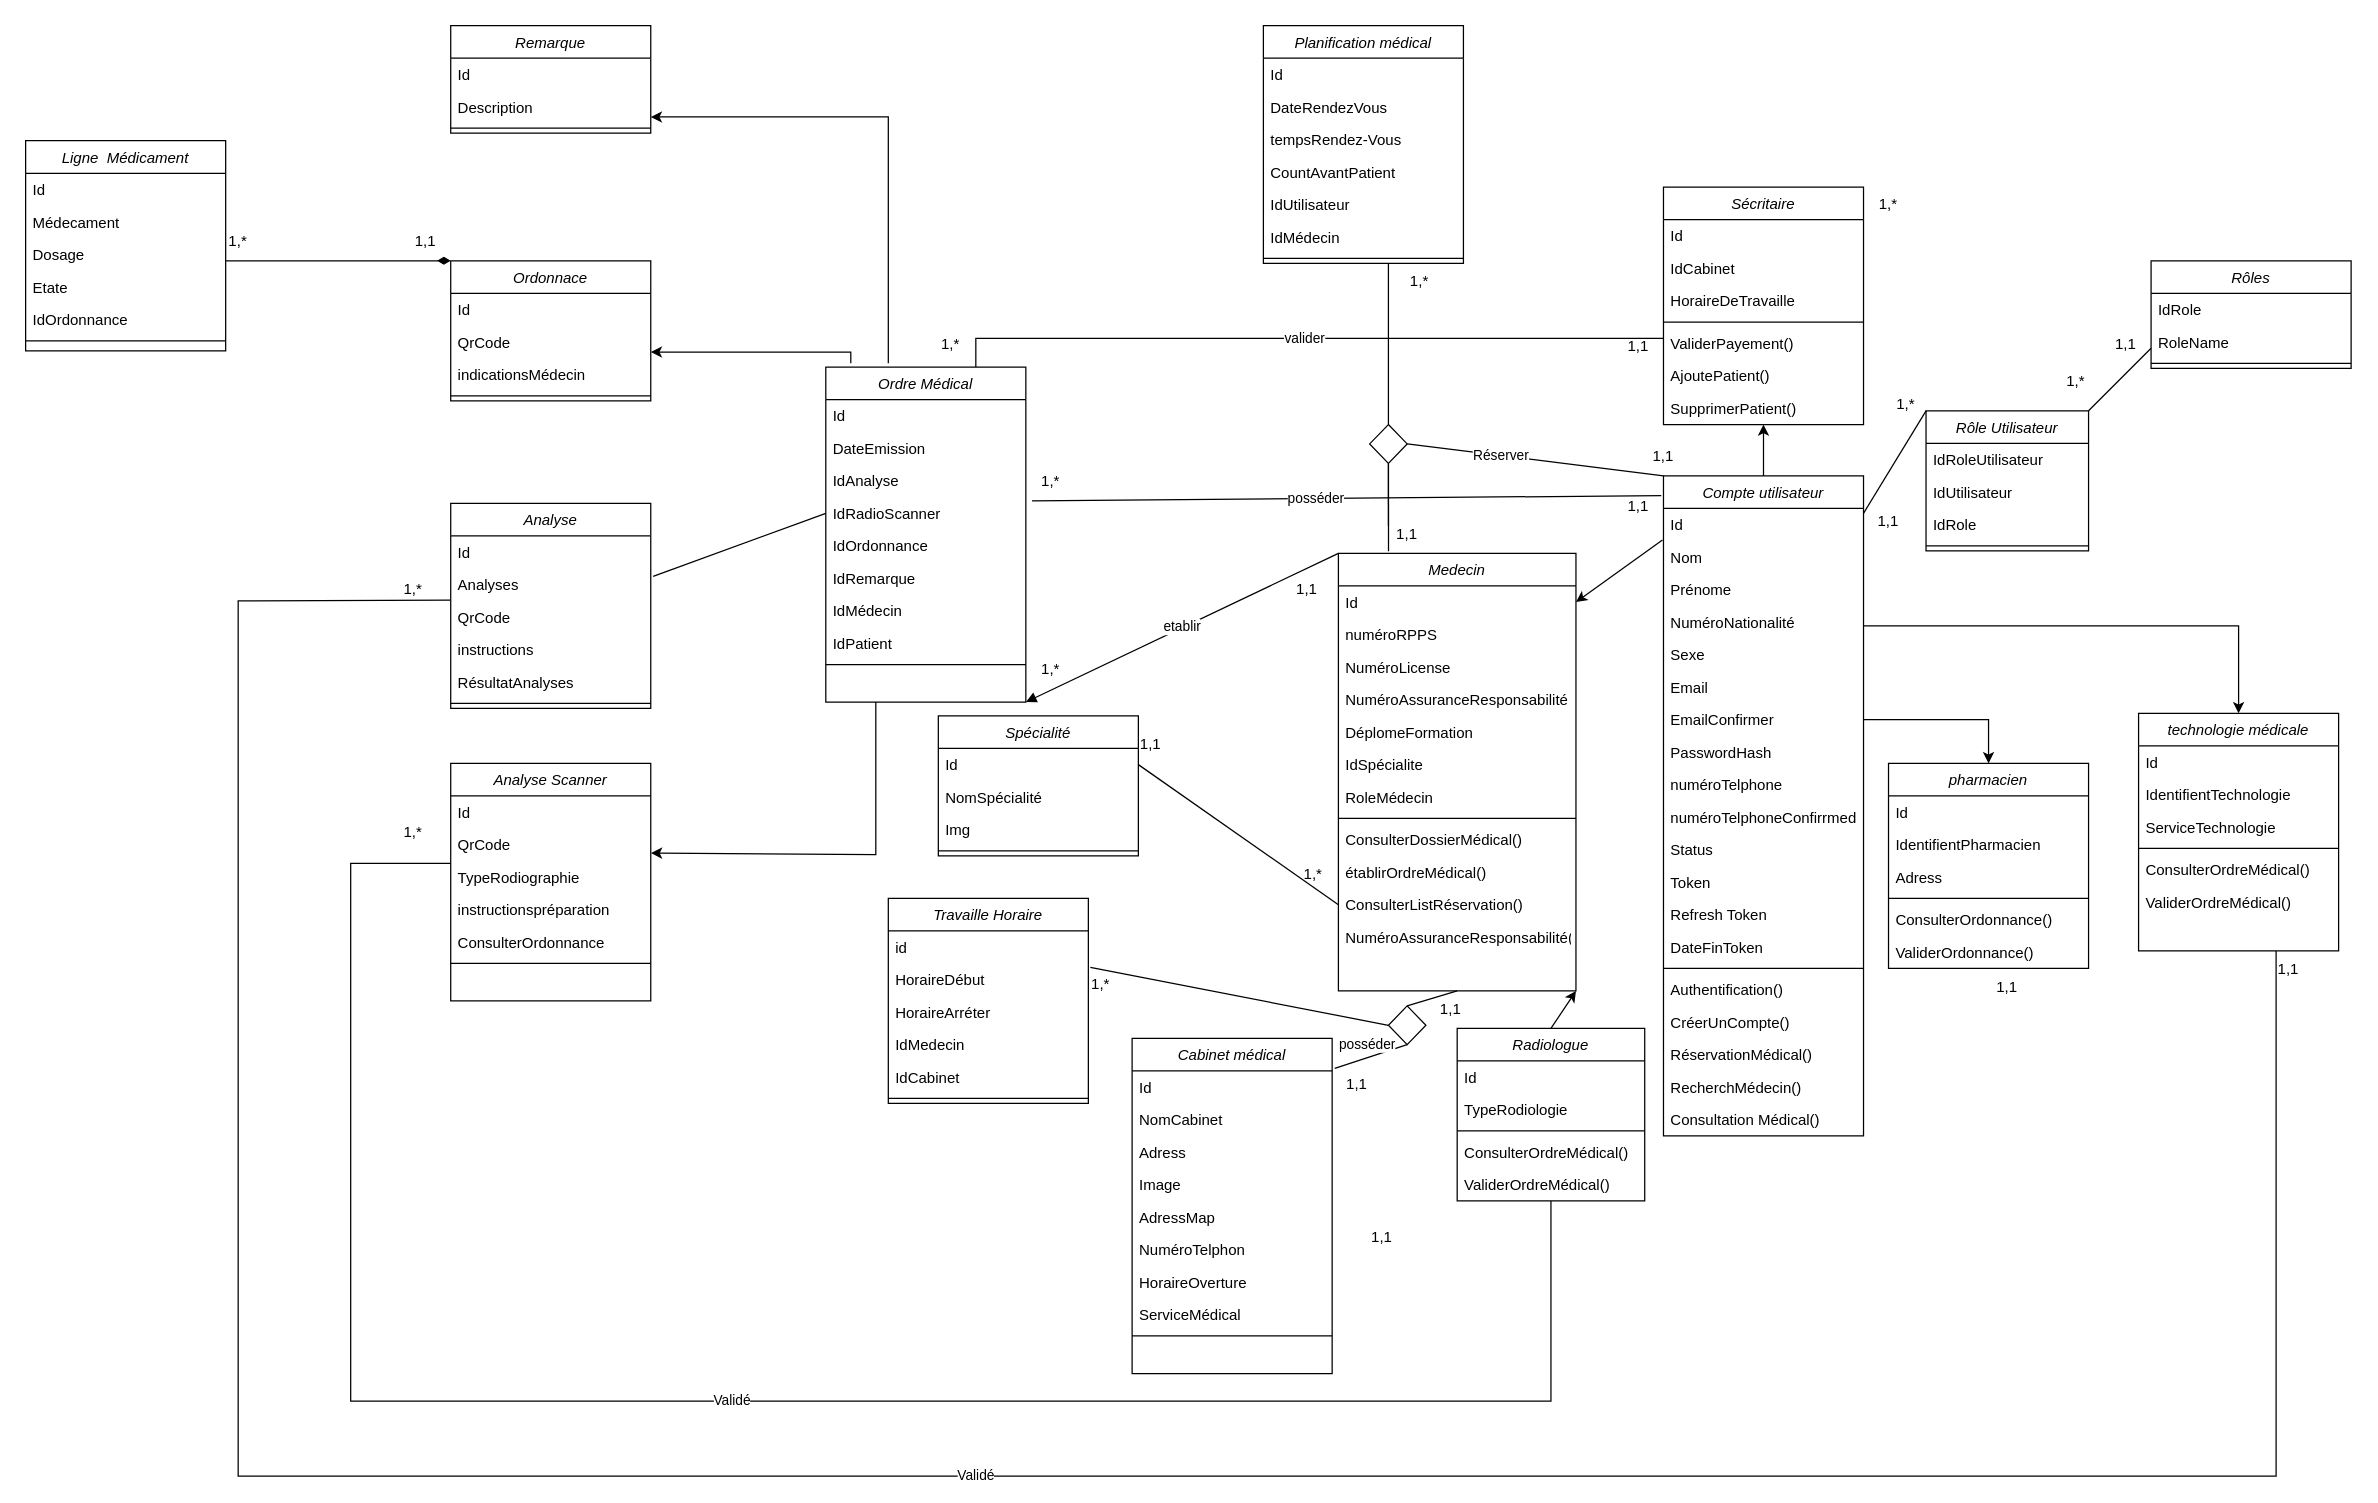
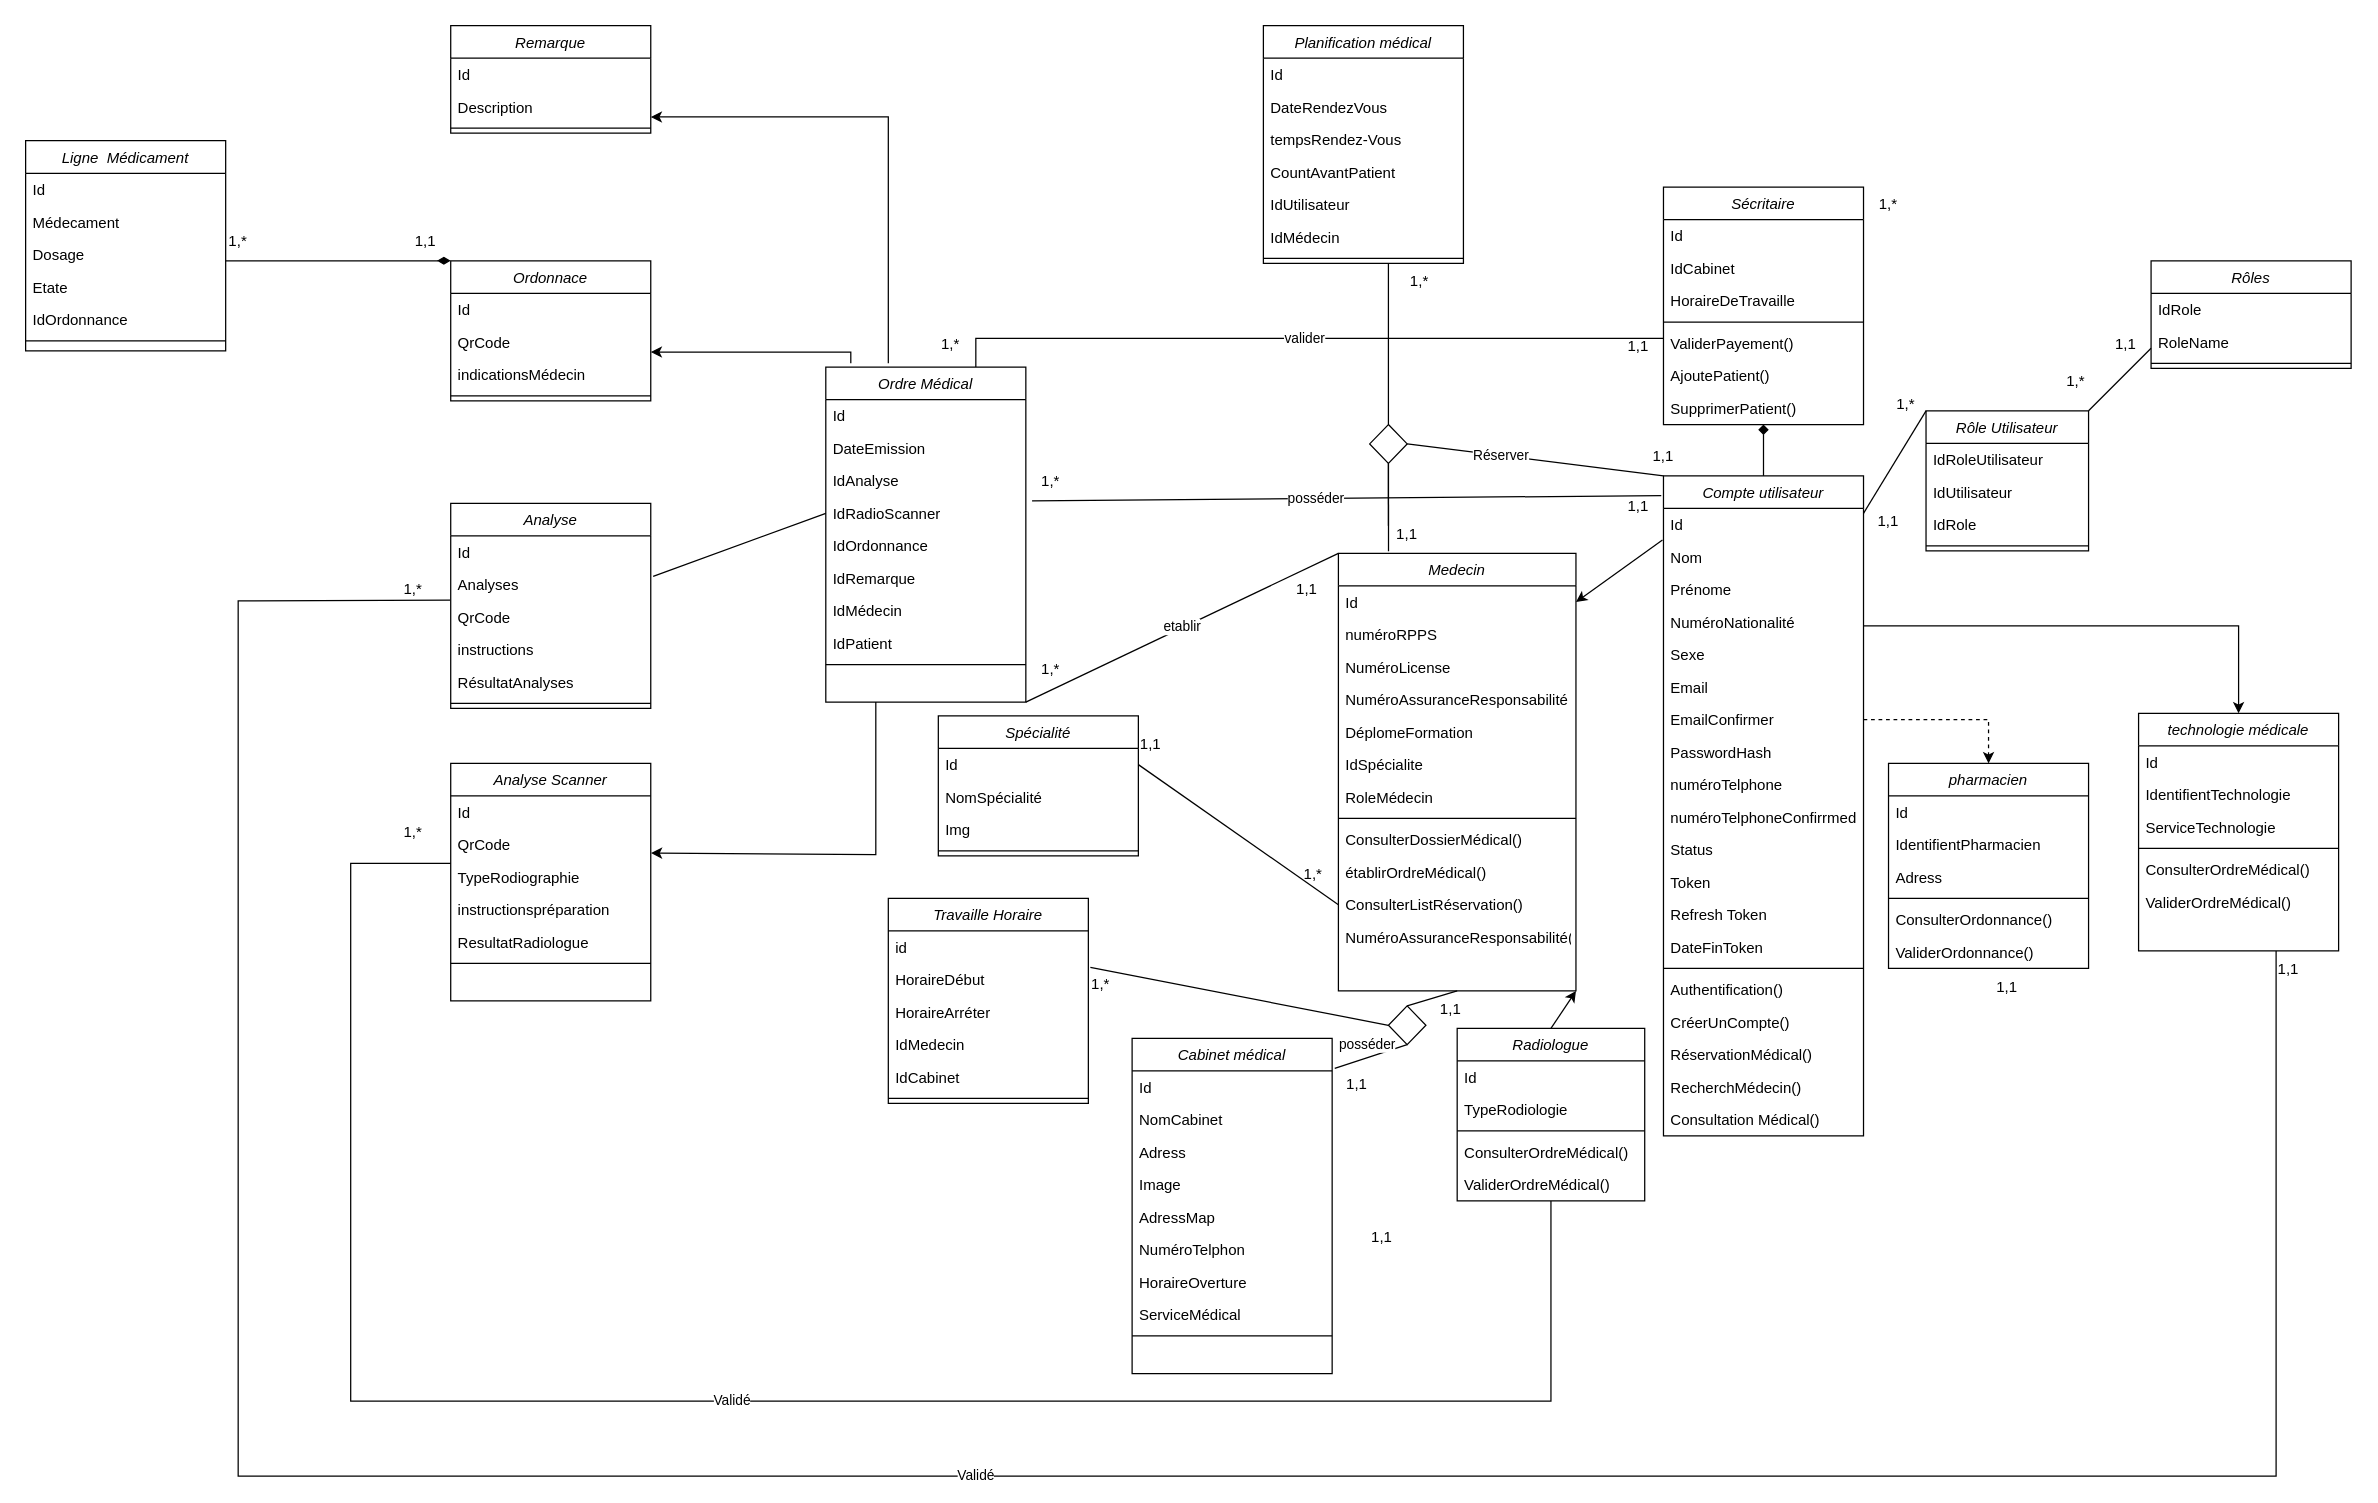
(1763, 434) -> (1763, 435)
(1036, 697) -> (1032, 699)
(1943, 719) -> (1943, 719)
(535, 943) -> (527, 943)
